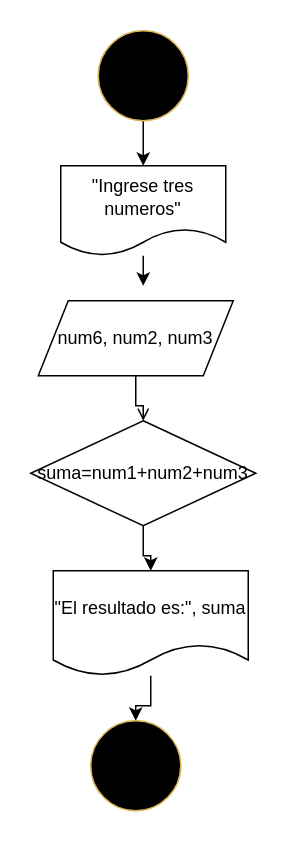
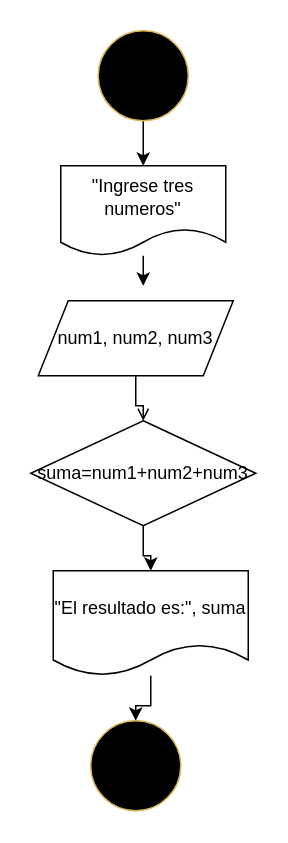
(136, 338) -> (136, 338)
